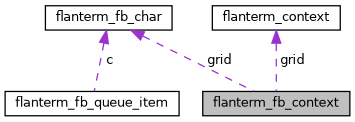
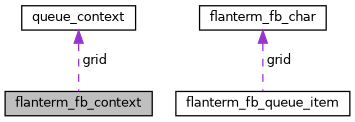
(276, 18) -> (79, 18)
(108, 61) -> (277, 61)
(198, 64) -> none
